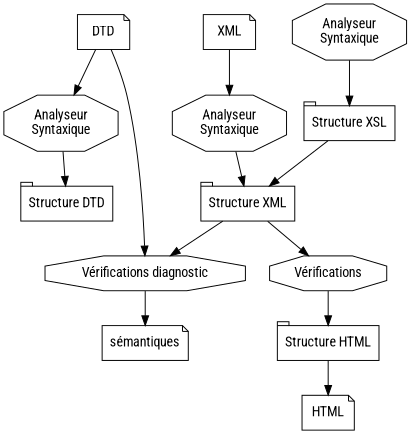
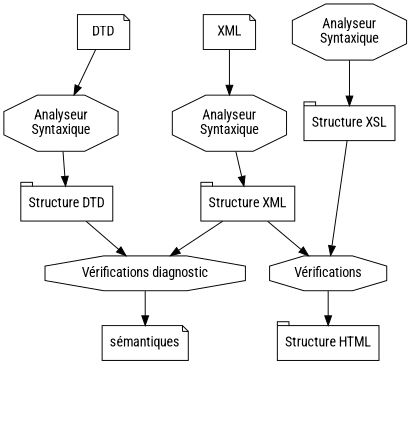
(136, 146) -> (102, 235)
(303, 160) -> (340, 193)
(328, 413) -> none
